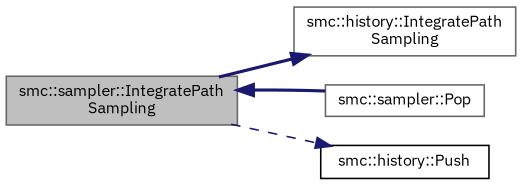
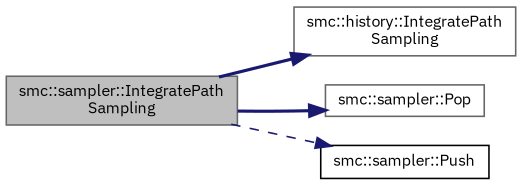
(289, 90) -> (273, 111)
(405, 162) -> (405, 162)
